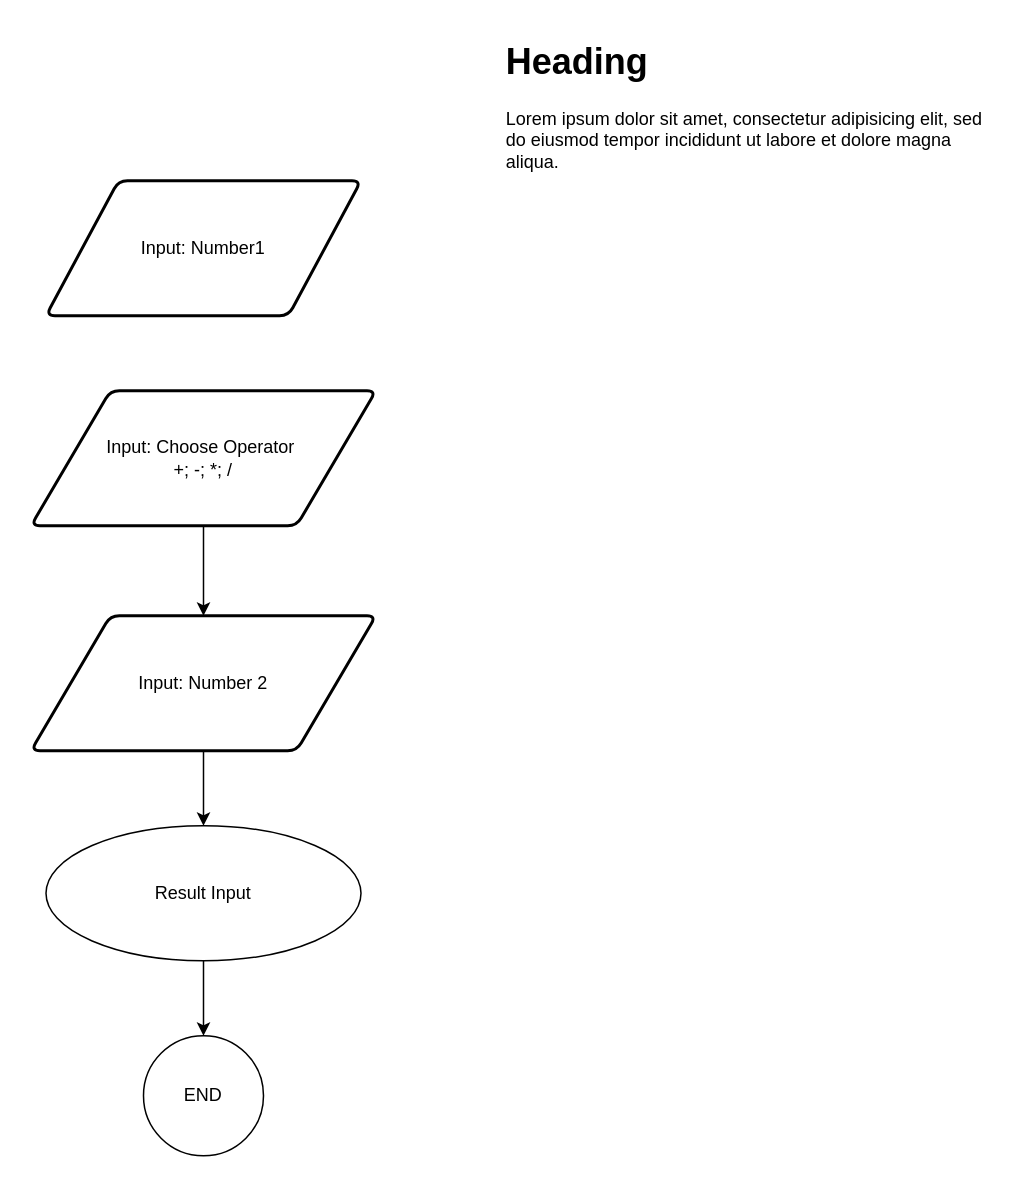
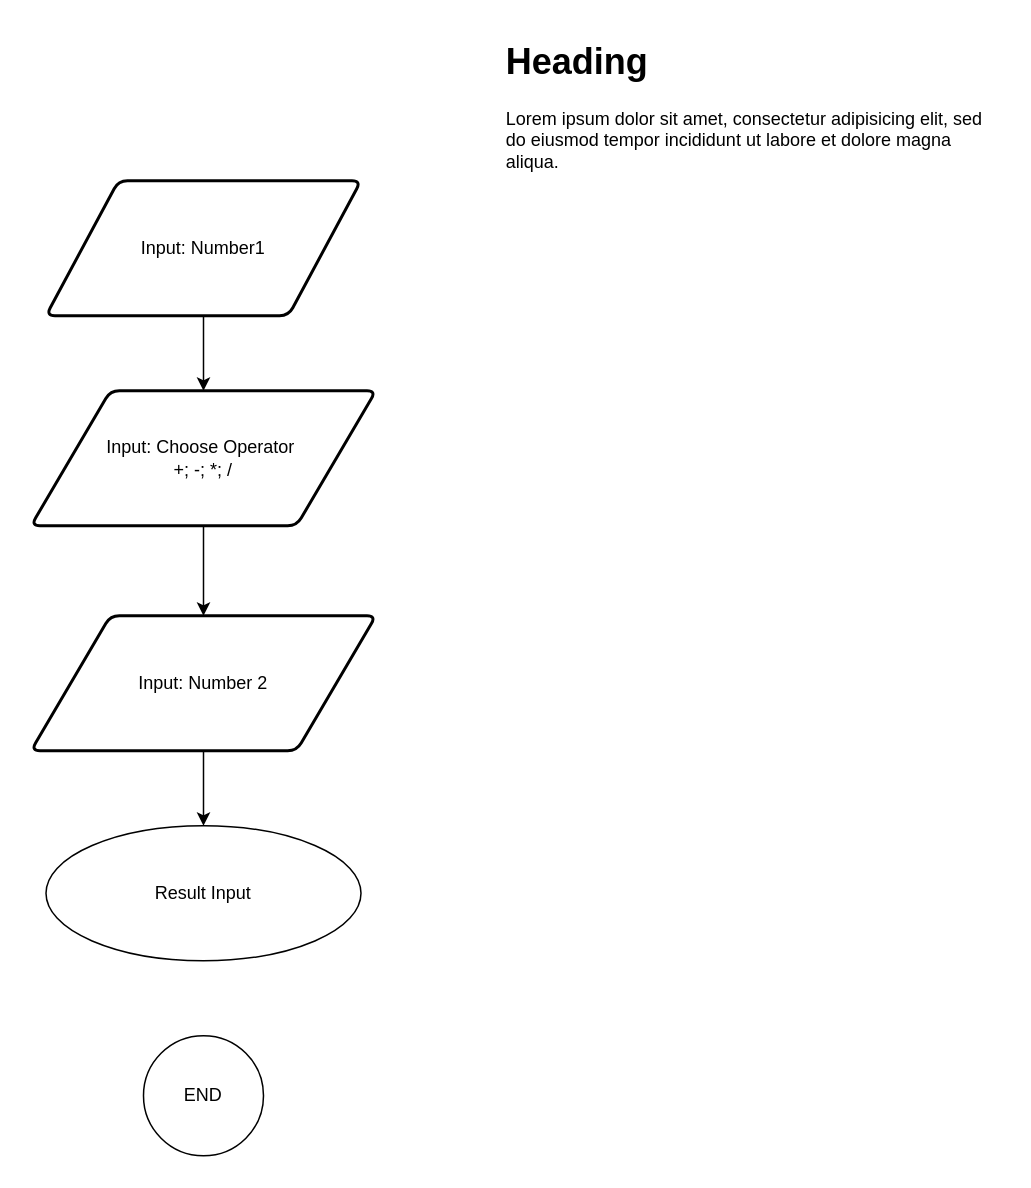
none -> (203, 348)
(203, 993) -> none
